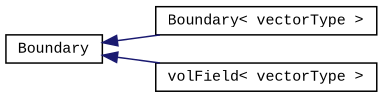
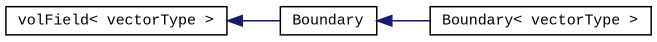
(139, 60) -> (261, 21)
